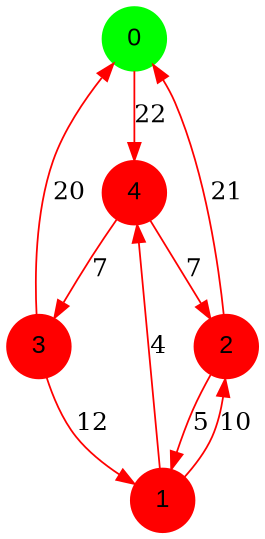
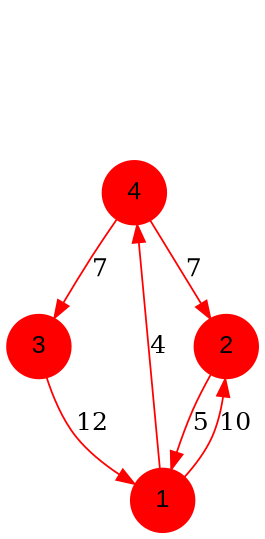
(134, 39) -> none
